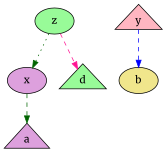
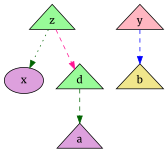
(55, 21) -> (52, 21)
(139, 80) -> (140, 80)
(27, 105) -> (80, 102)
